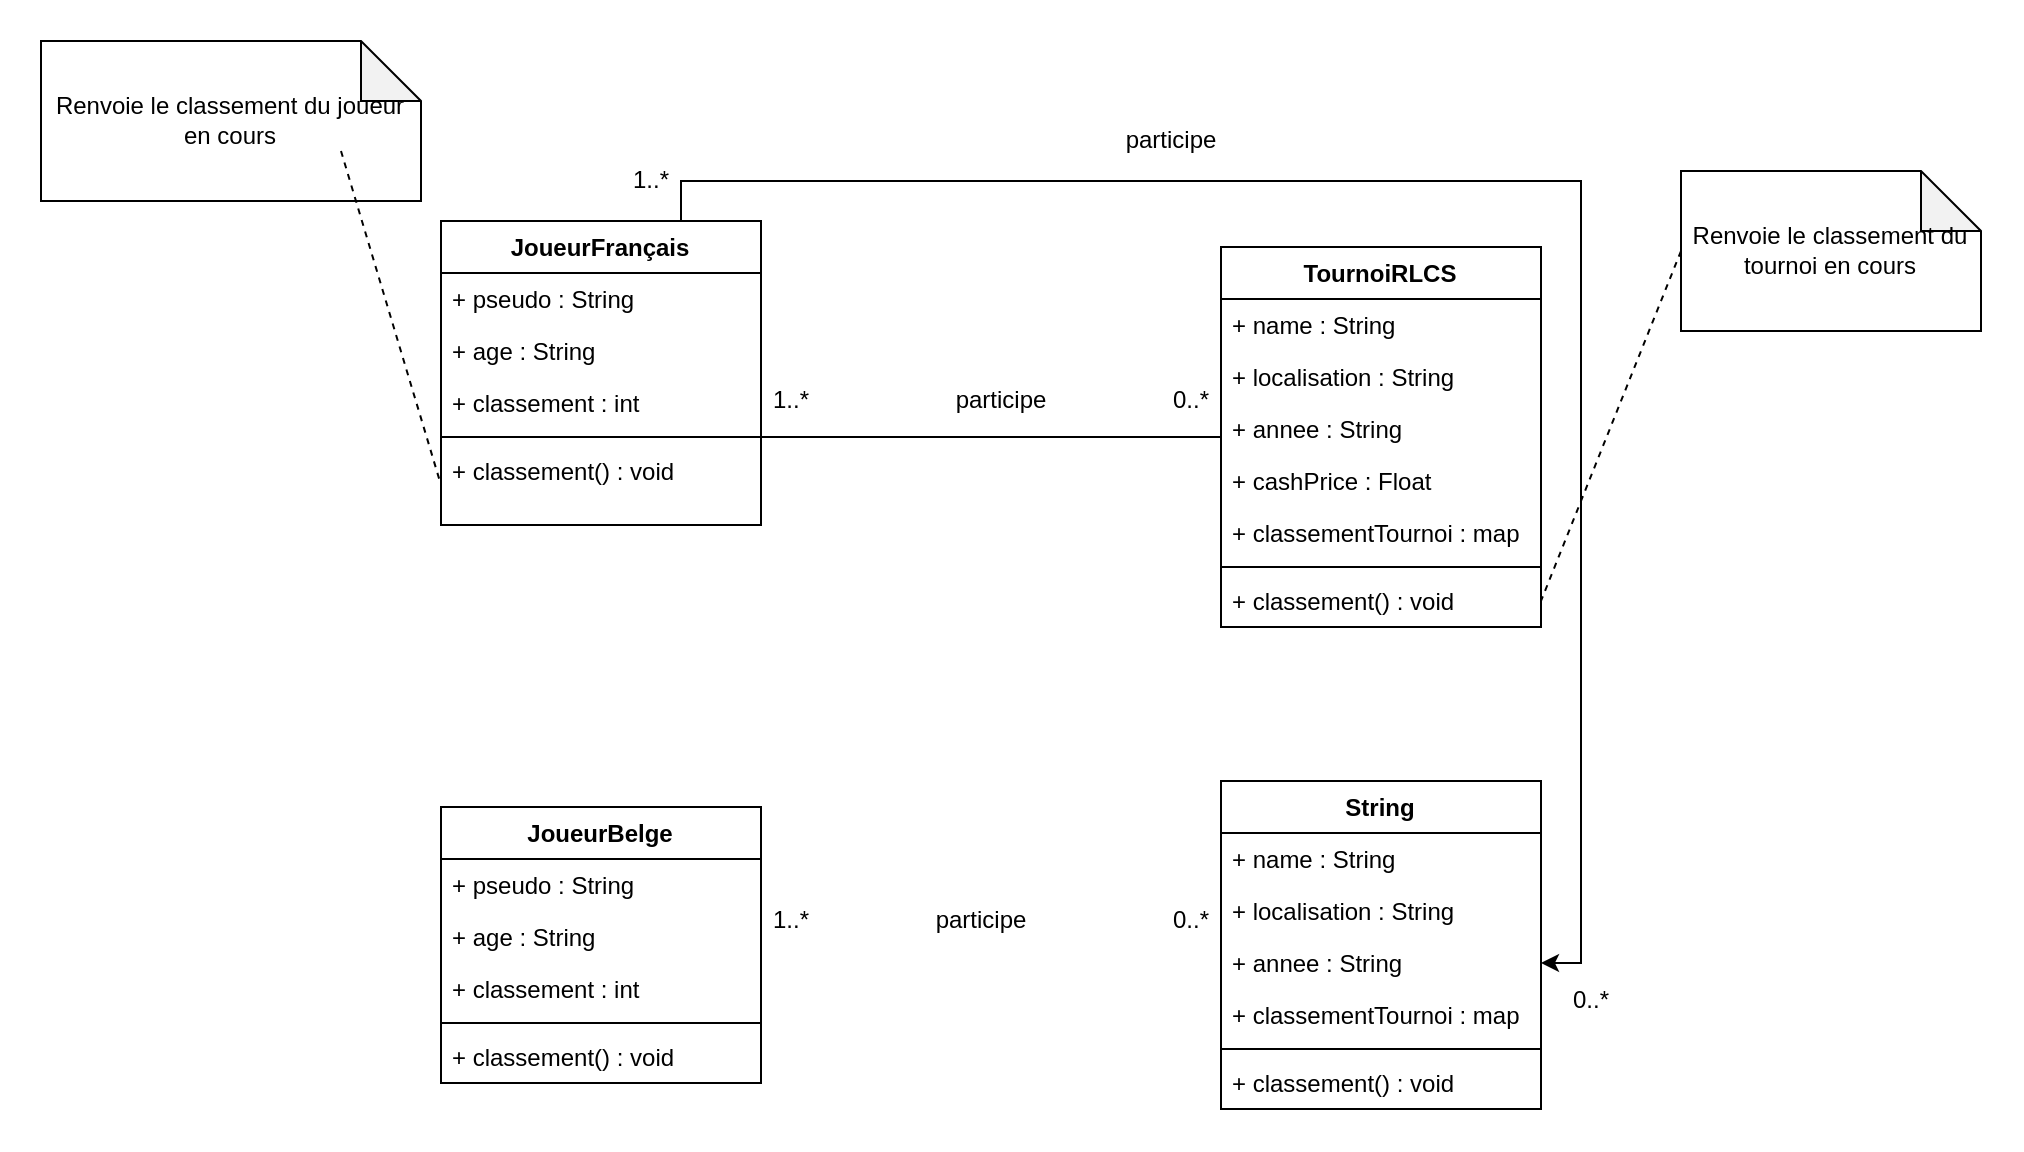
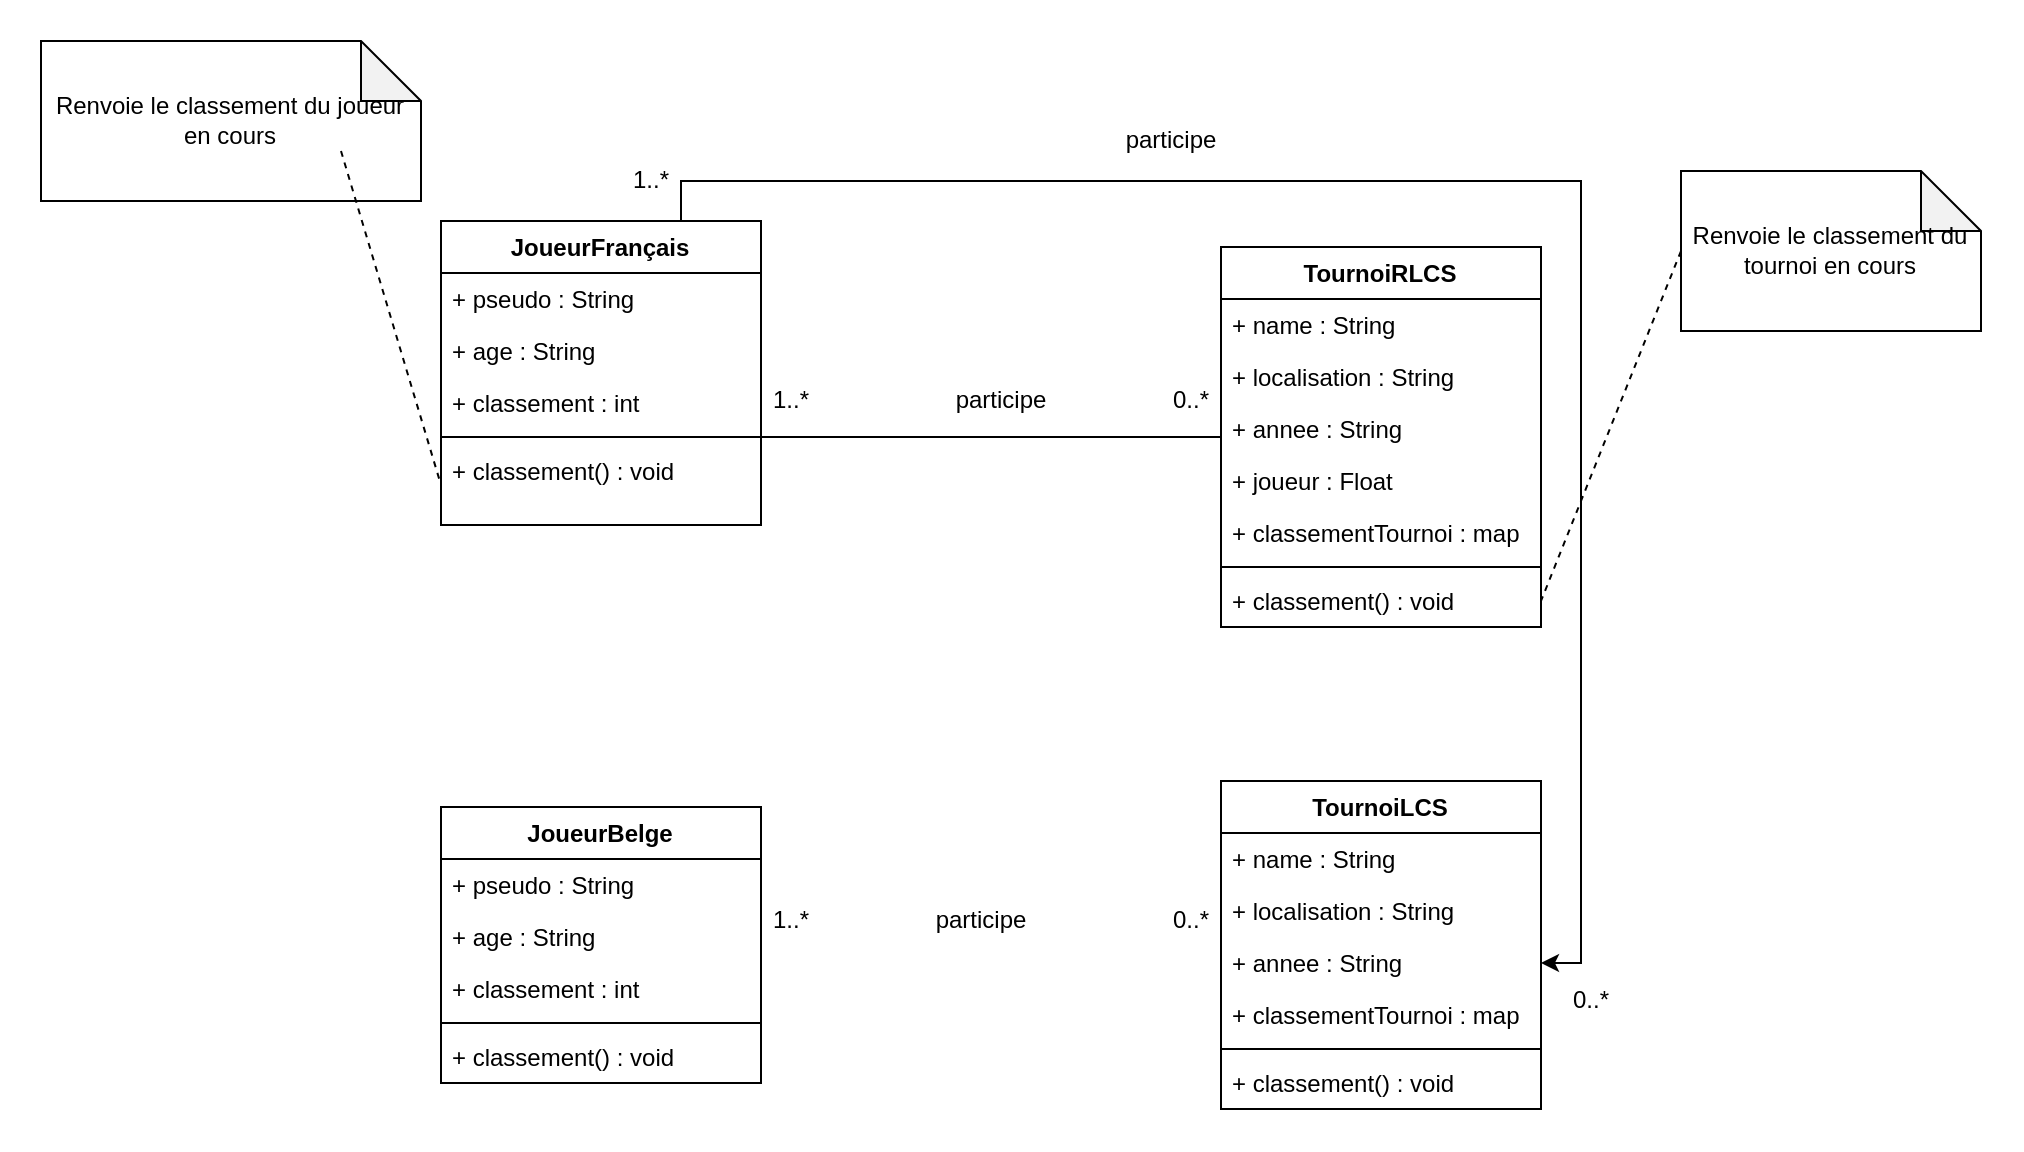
(1341, 482) -> (1324, 482)
(1380, 808) -> (1380, 808)
